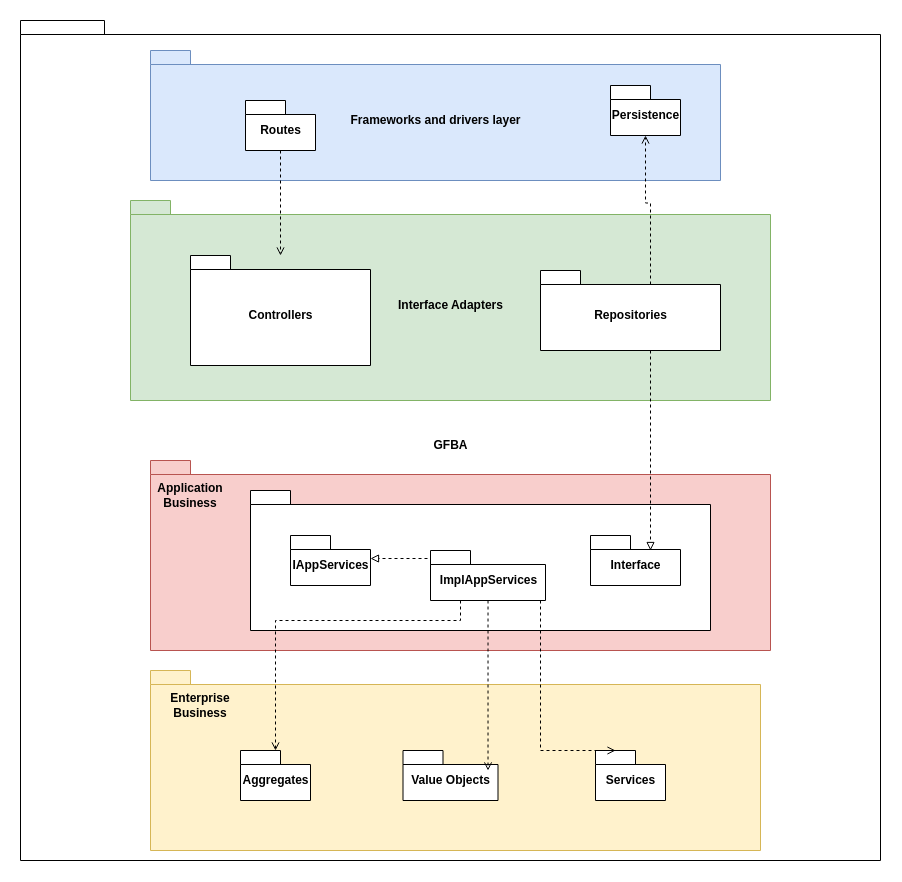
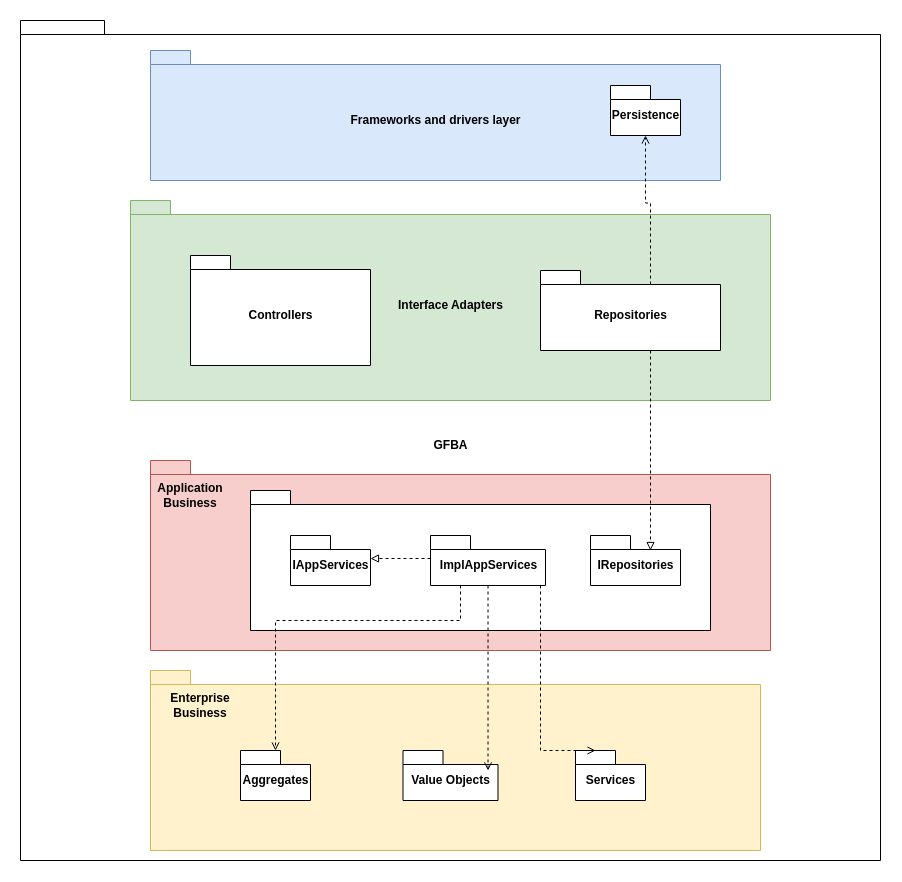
(281, 126) -> none
(281, 202) -> none
(636, 566) -> (636, 566)
(488, 576) -> (488, 561)
(631, 776) -> (611, 776)
